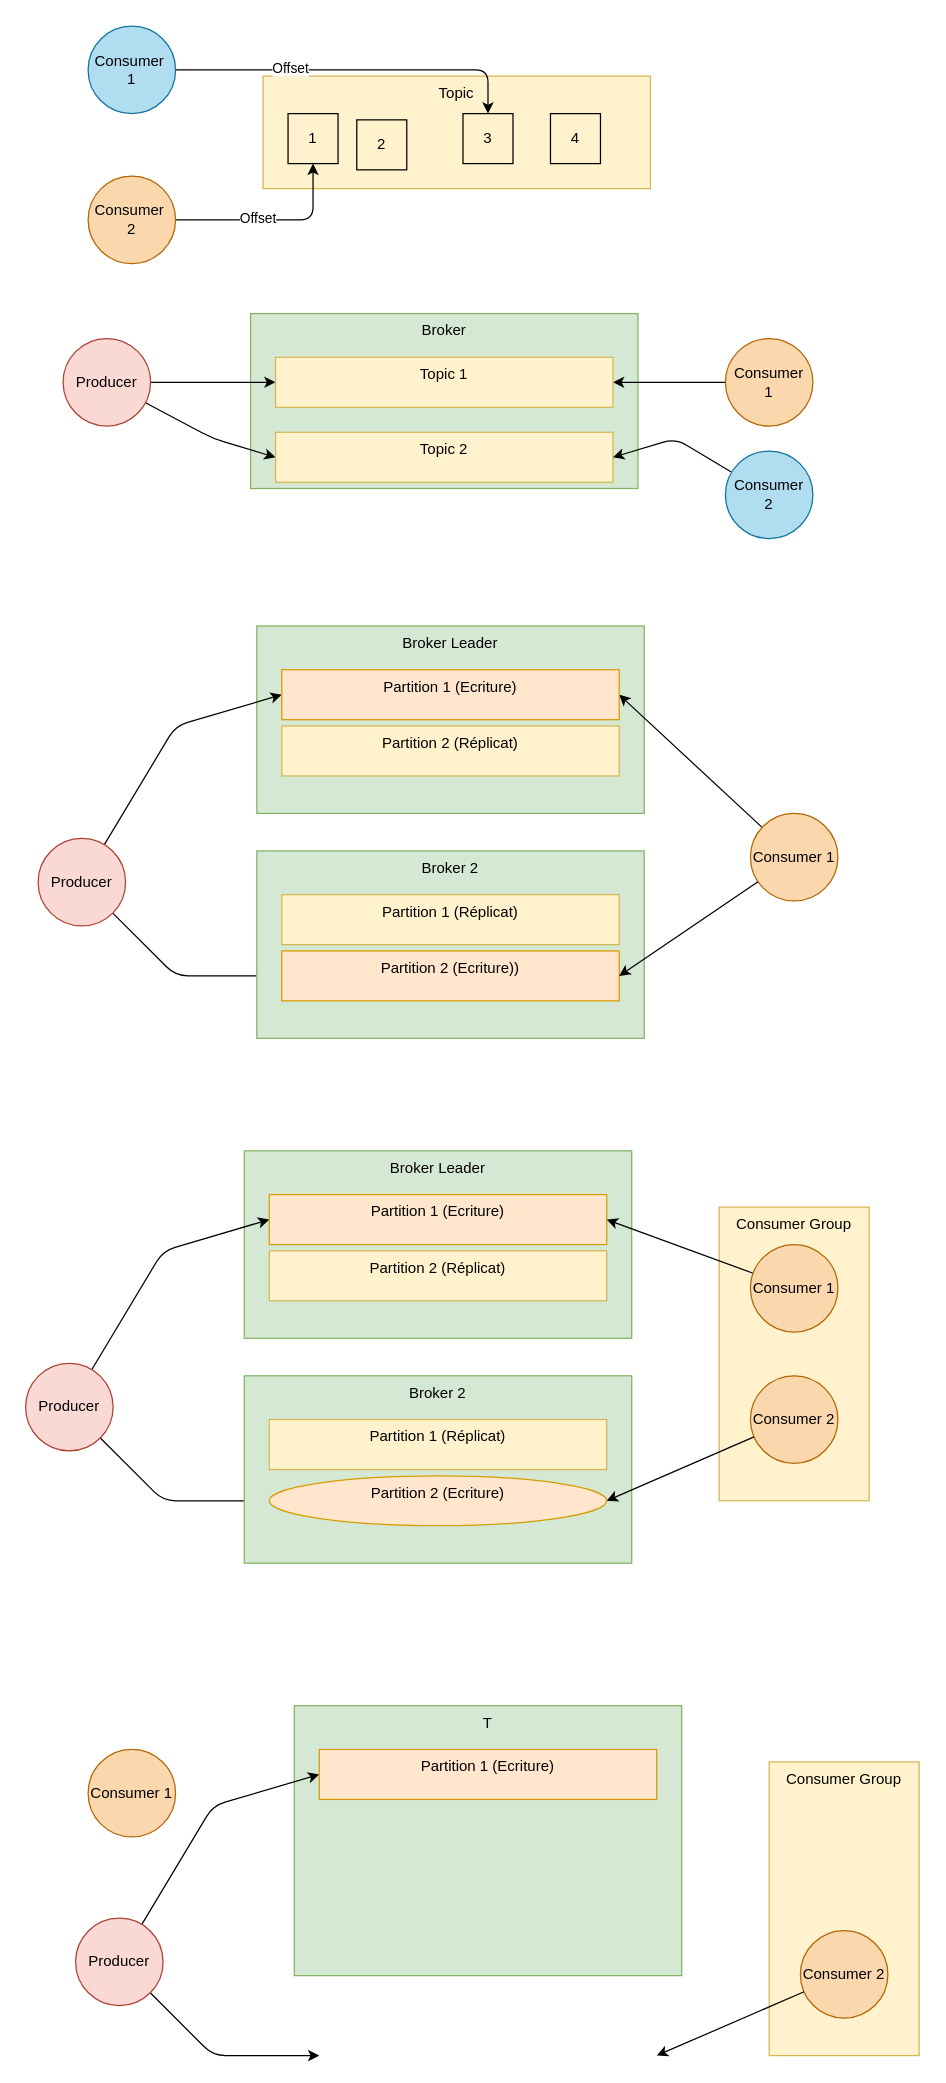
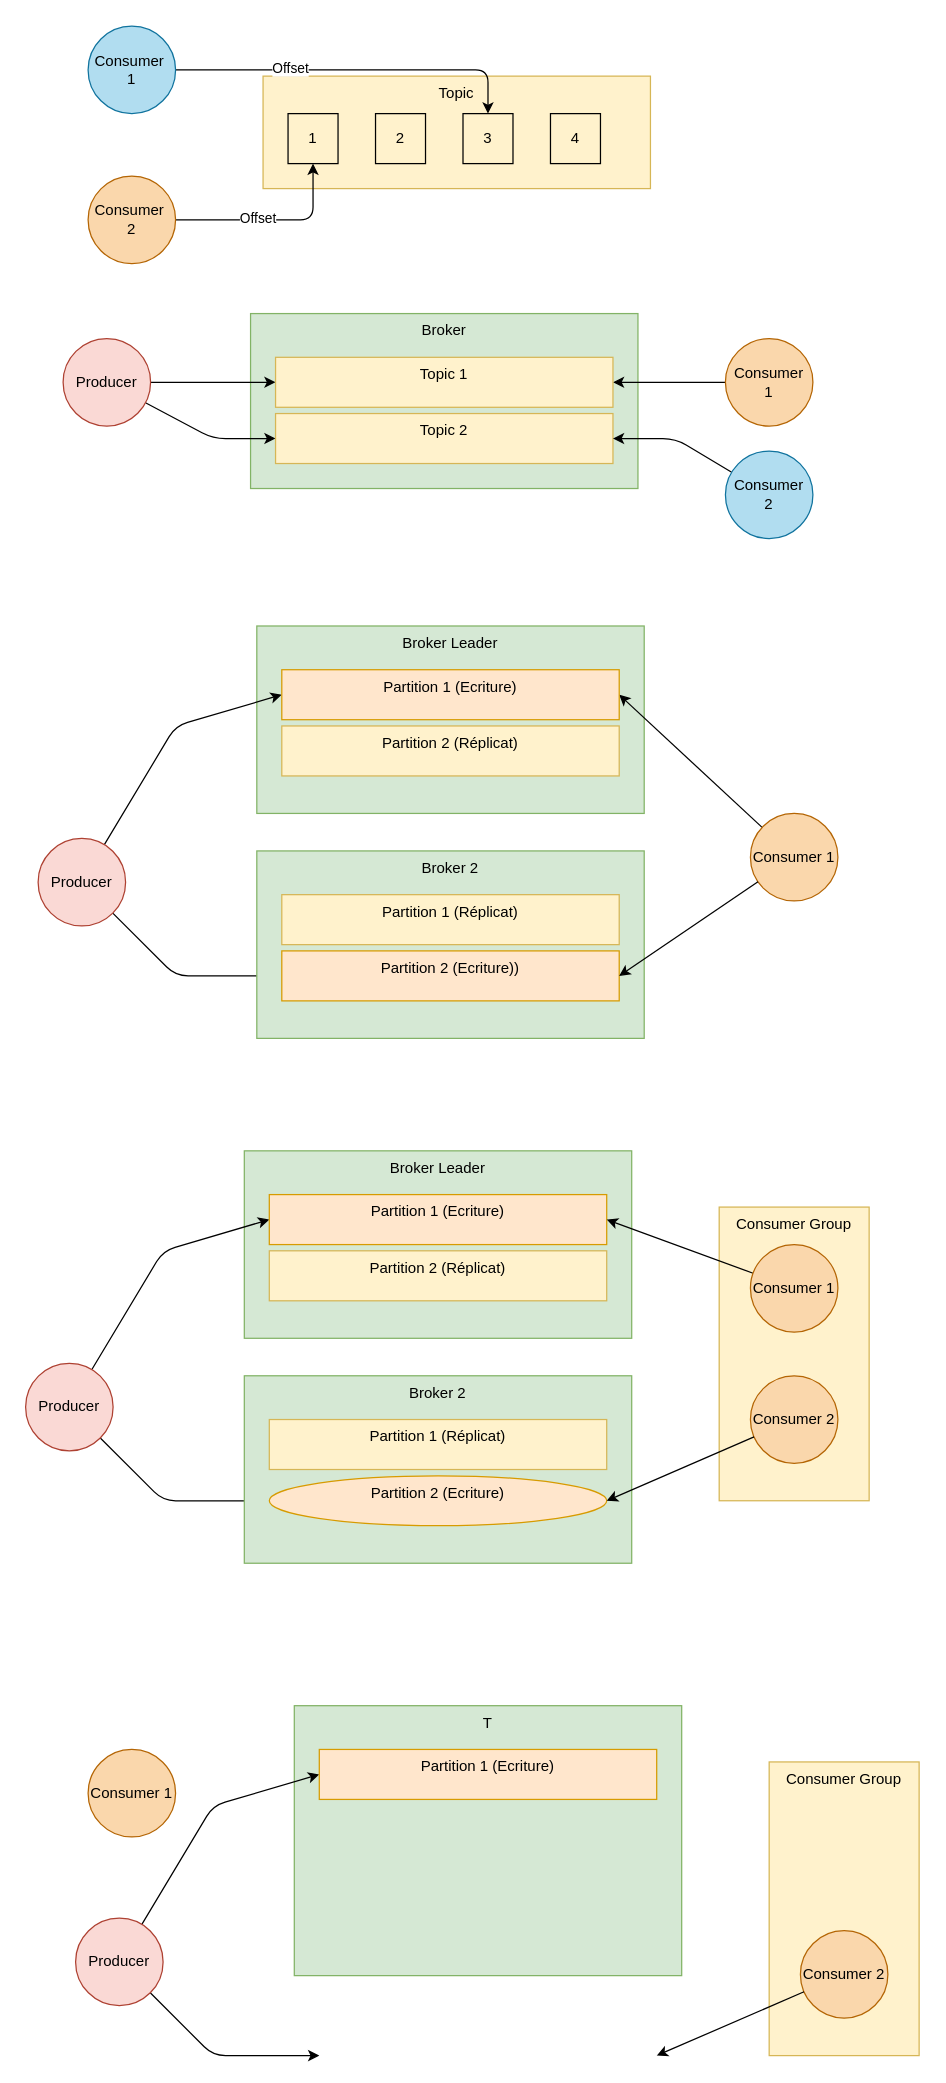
(382, 144) -> (401, 138)
(444, 457) -> (444, 438)
